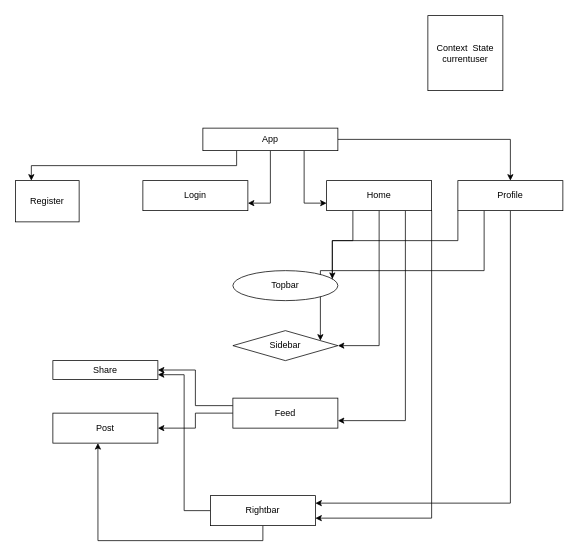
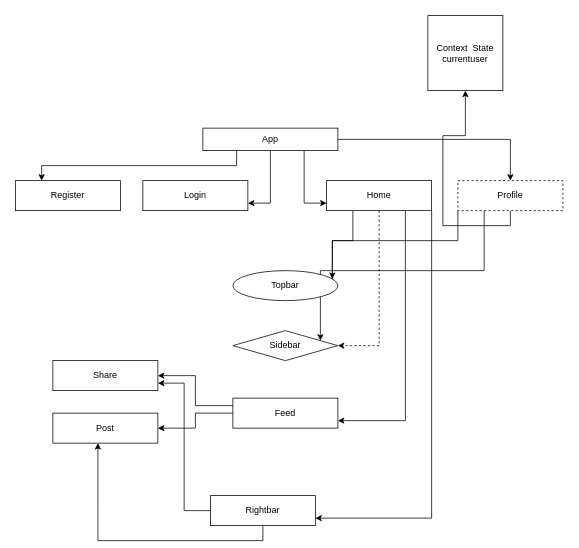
(510, 195) -> (510, 195)
(47, 201) -> (68, 195)
(379, 296) -> (379, 296)
(510, 364) -> (477, 225)
(105, 370) -> (105, 375)
